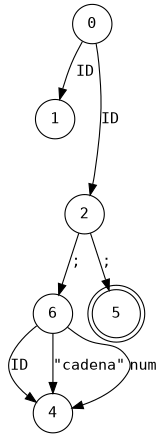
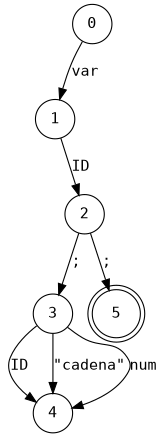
(85, 72) -> (85, 72)
(101, 114) -> (68, 161)
(53, 314) -> (53, 314)
